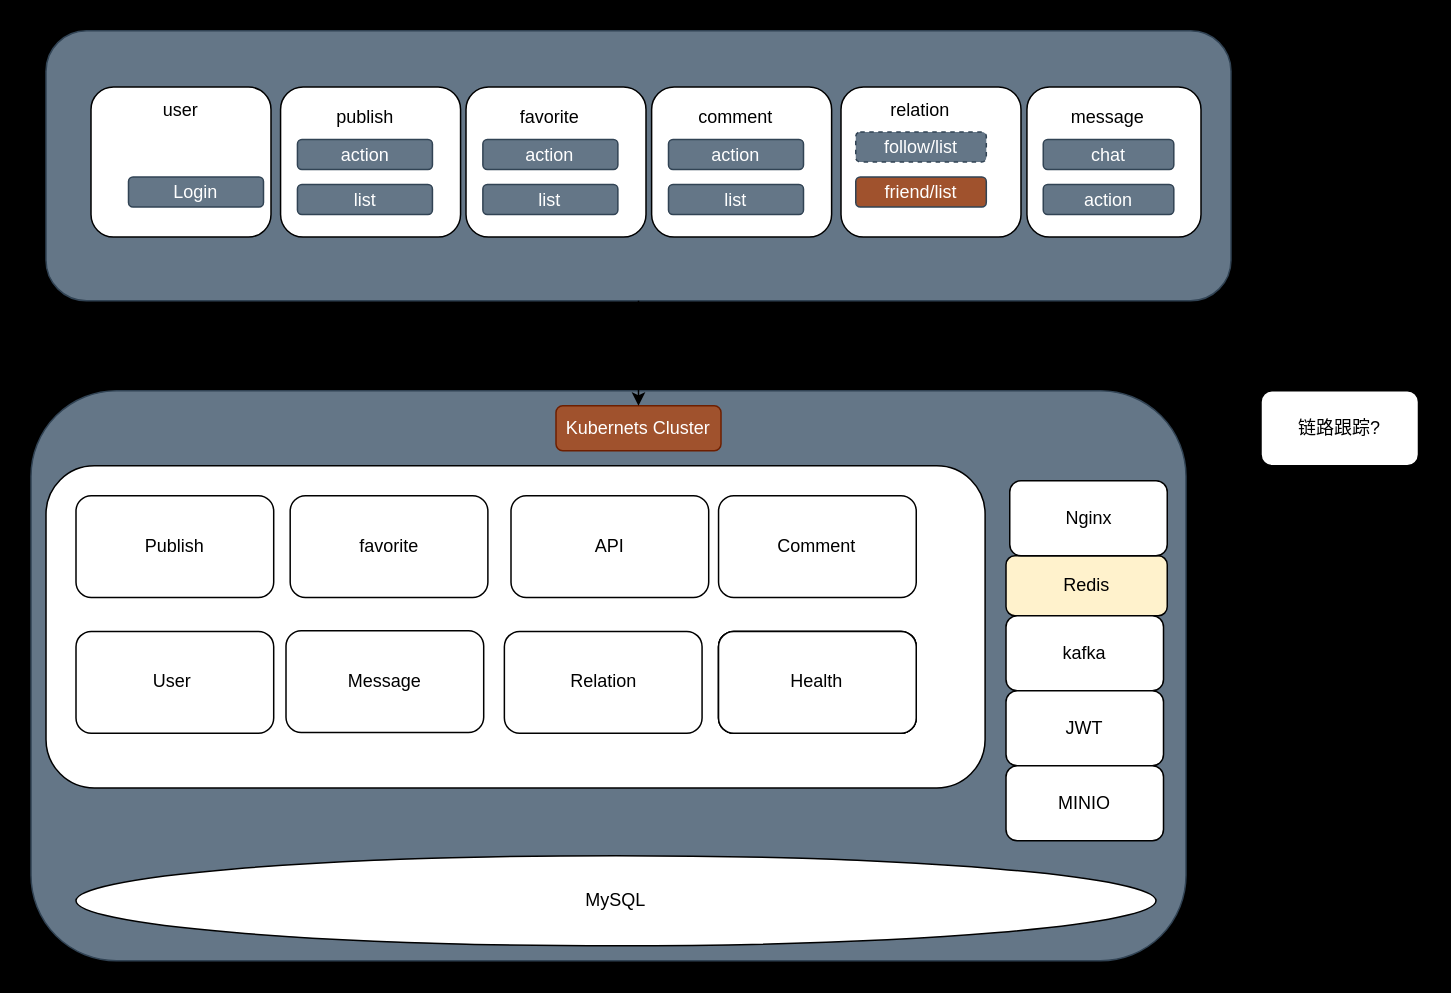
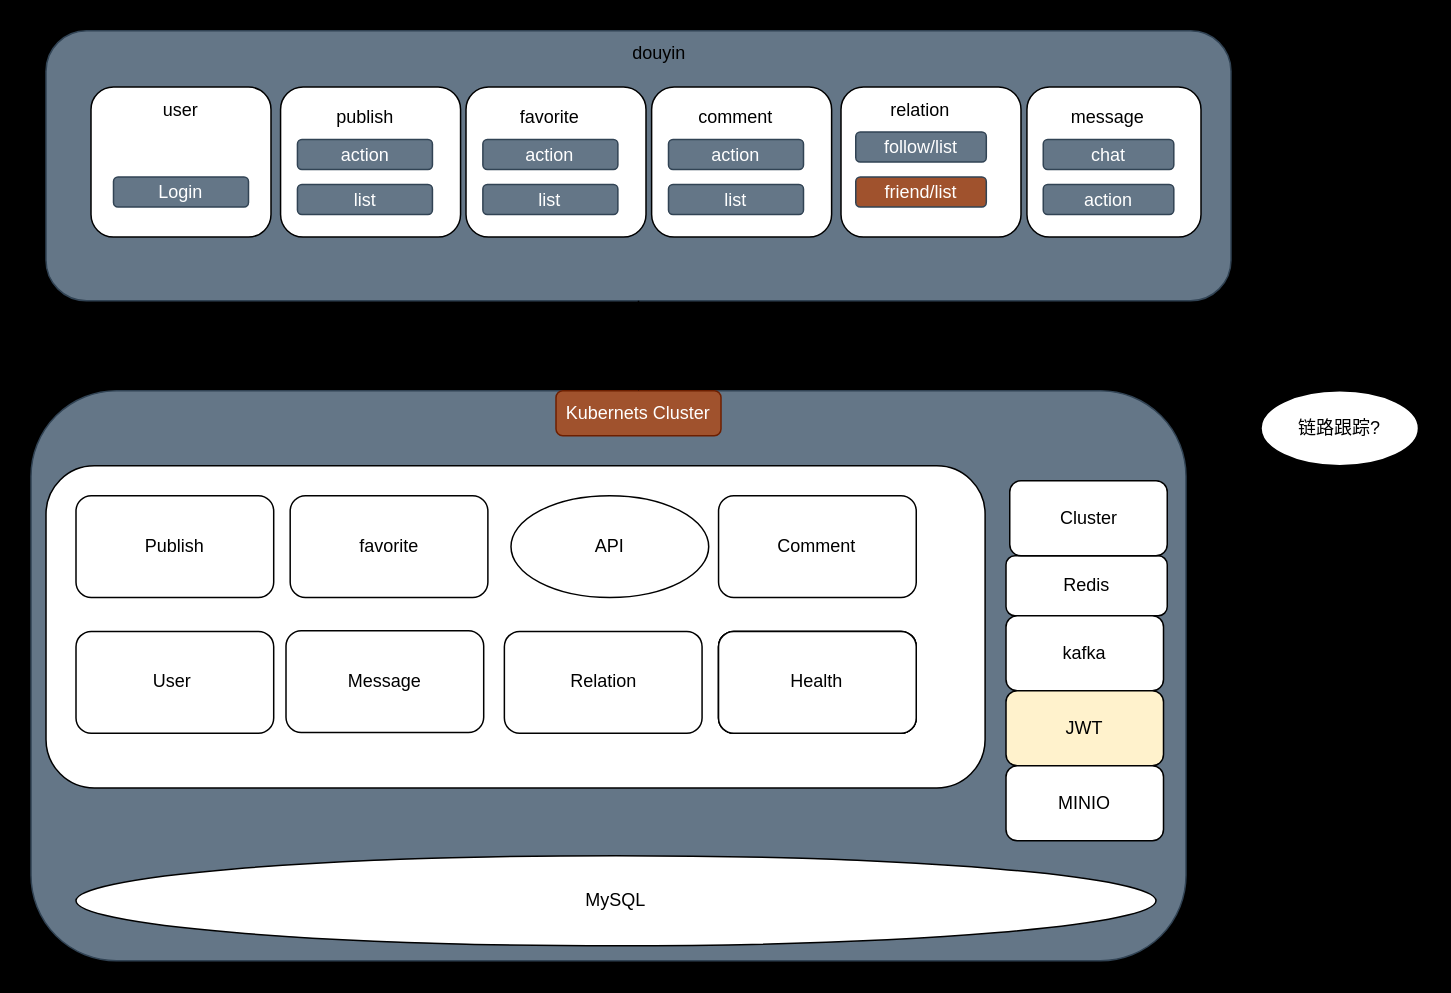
none -> (659, 53)
(921, 147) -> (921, 147)
(196, 192) -> (181, 192)
(638, 428) -> (638, 413)
(1340, 428) -> (1340, 428)
(1089, 518) -> (1089, 518)
(610, 547) -> (610, 547)
(1086, 586) -> (1086, 586)
(1085, 728) -> (1085, 728)
